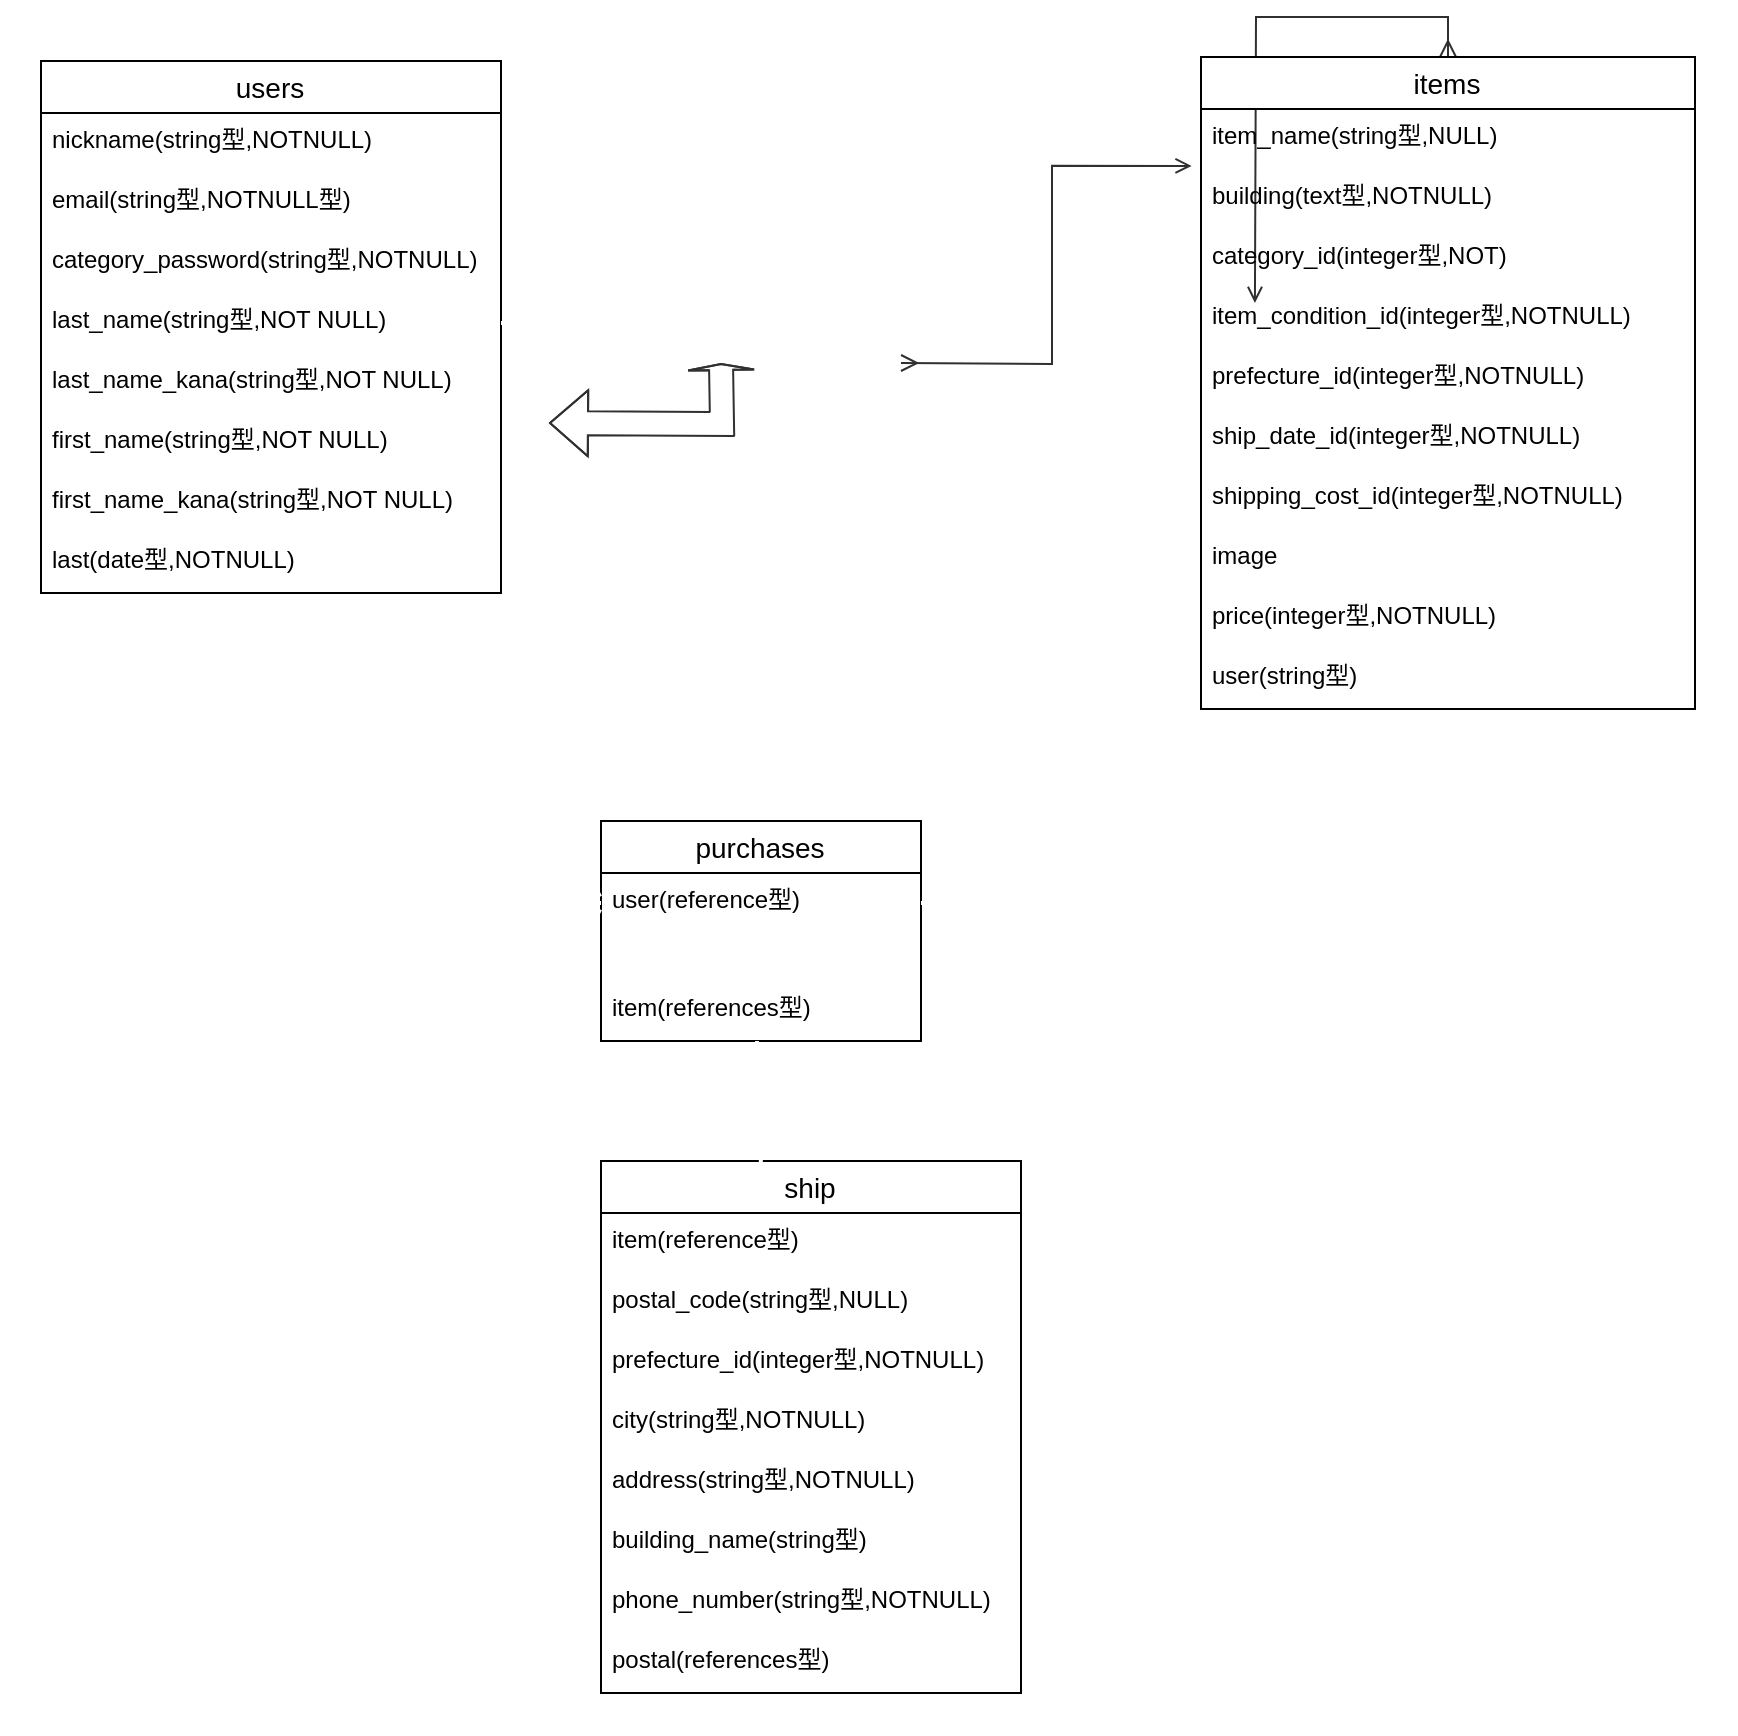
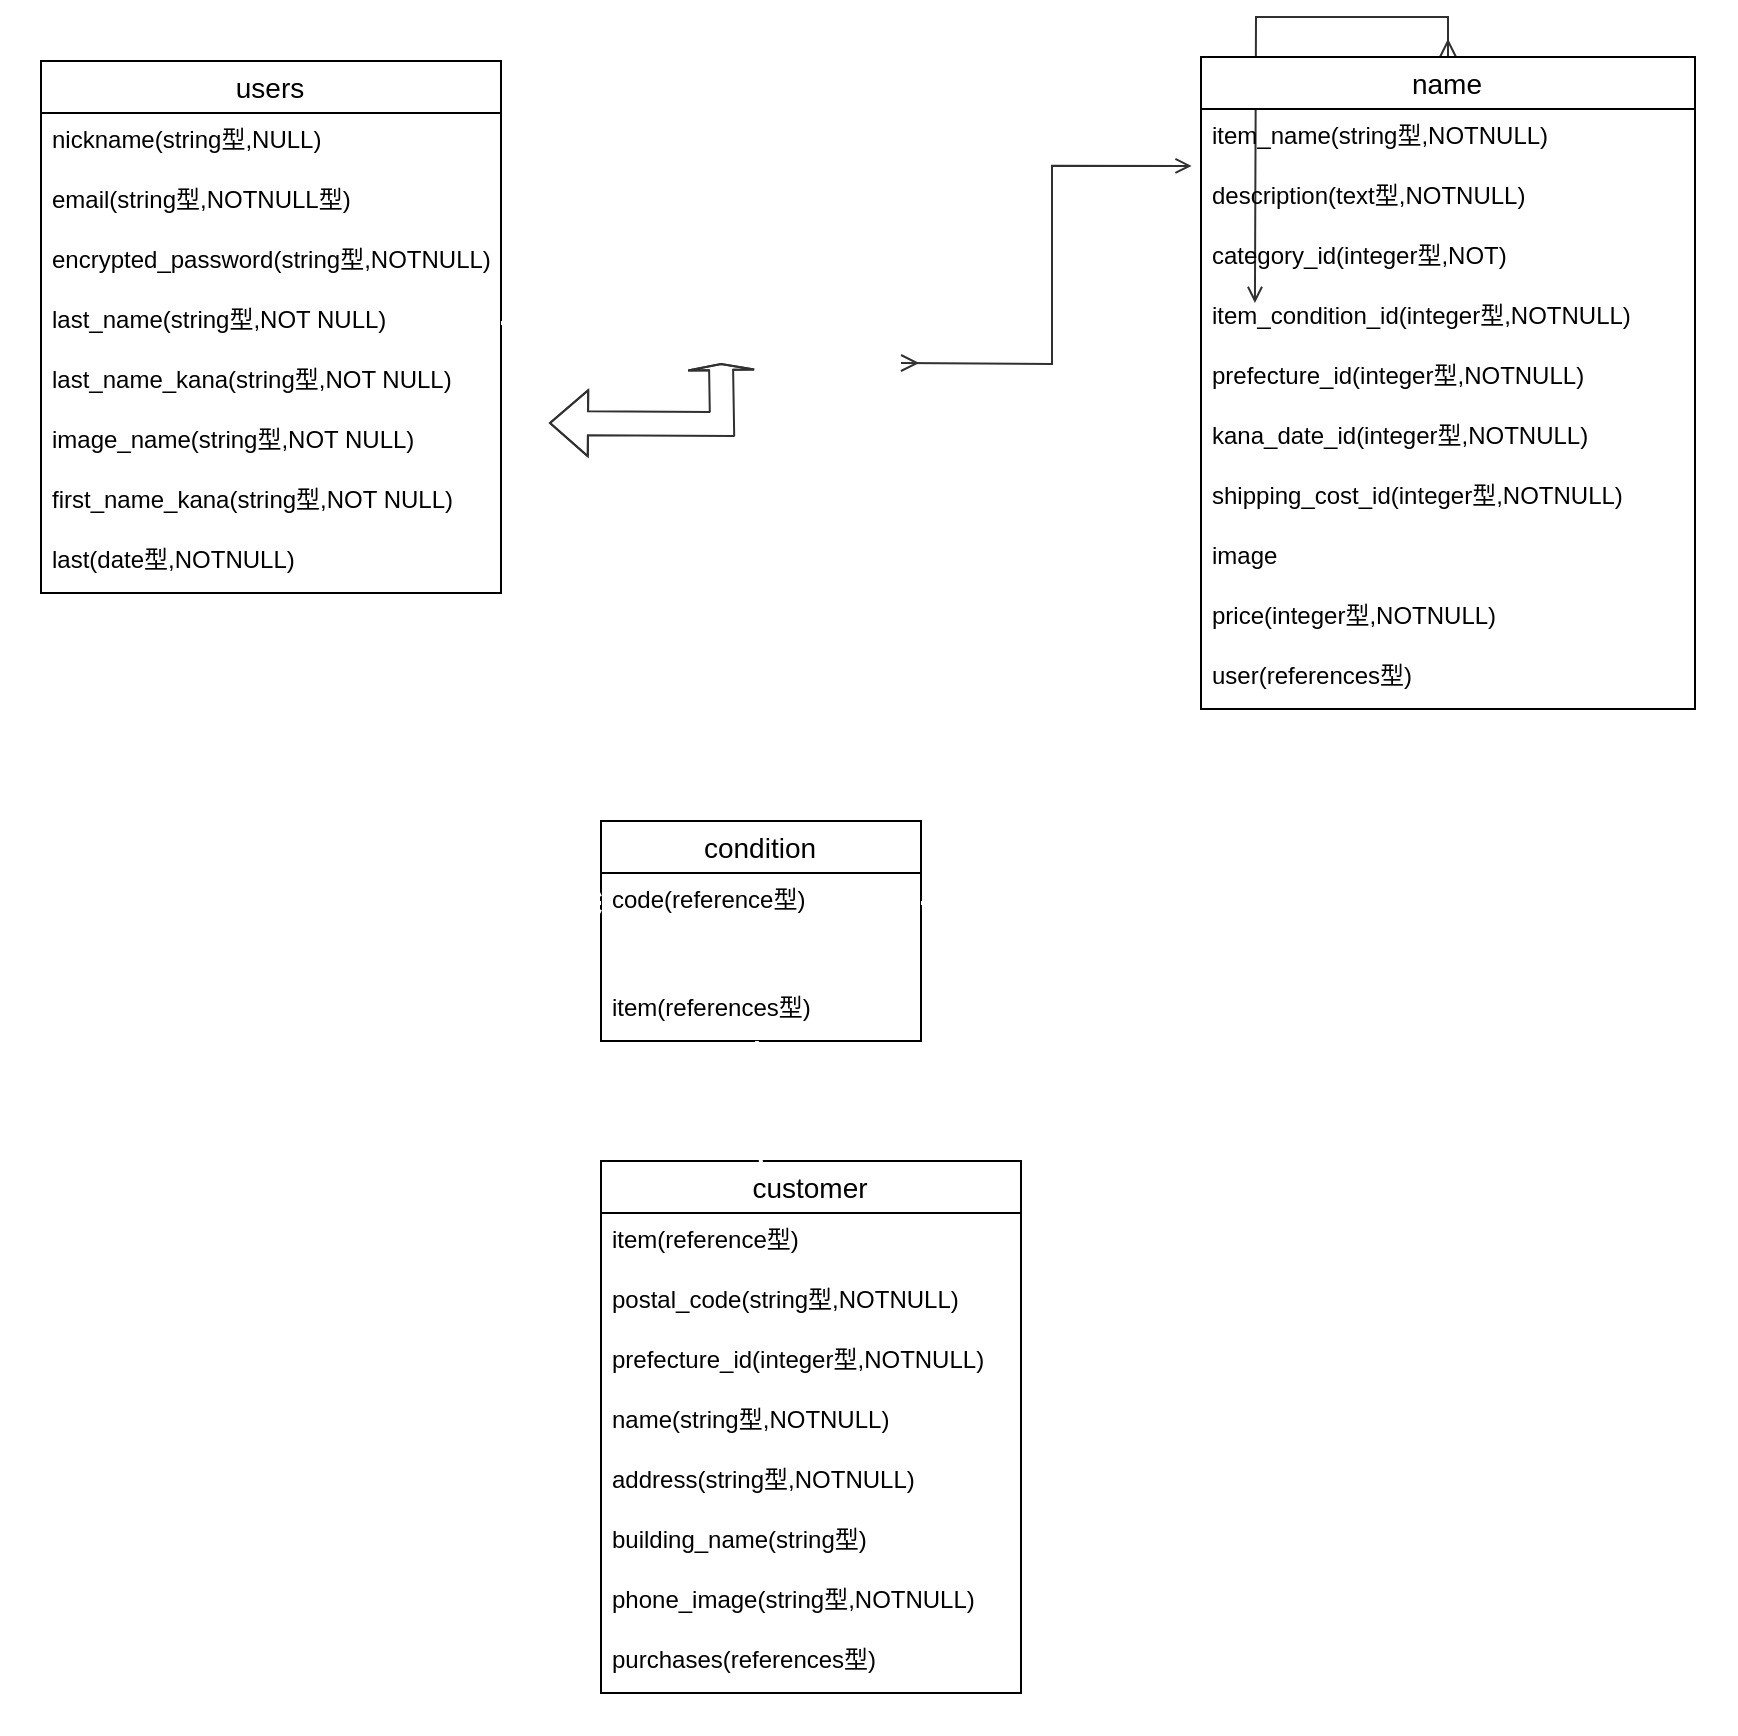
(1447, 85) -> (1447, 85)
(1362, 136) -> (1383, 136)
(216, 140) -> (196, 140)
(1359, 196) -> (1383, 196)
(280, 260) -> (286, 260)
(1406, 436) -> (1410, 436)
(233, 440) -> (233, 440)
(1302, 676) -> (1332, 676)
(760, 849) -> (760, 849)
(725, 900) -> (725, 900)
(810, 1189) -> (810, 1189)
(776, 1300) -> (796, 1300)
(749, 1420) -> (752, 1420)
(806, 1600) -> (796, 1600)
(742, 1660) -> (765, 1660)
